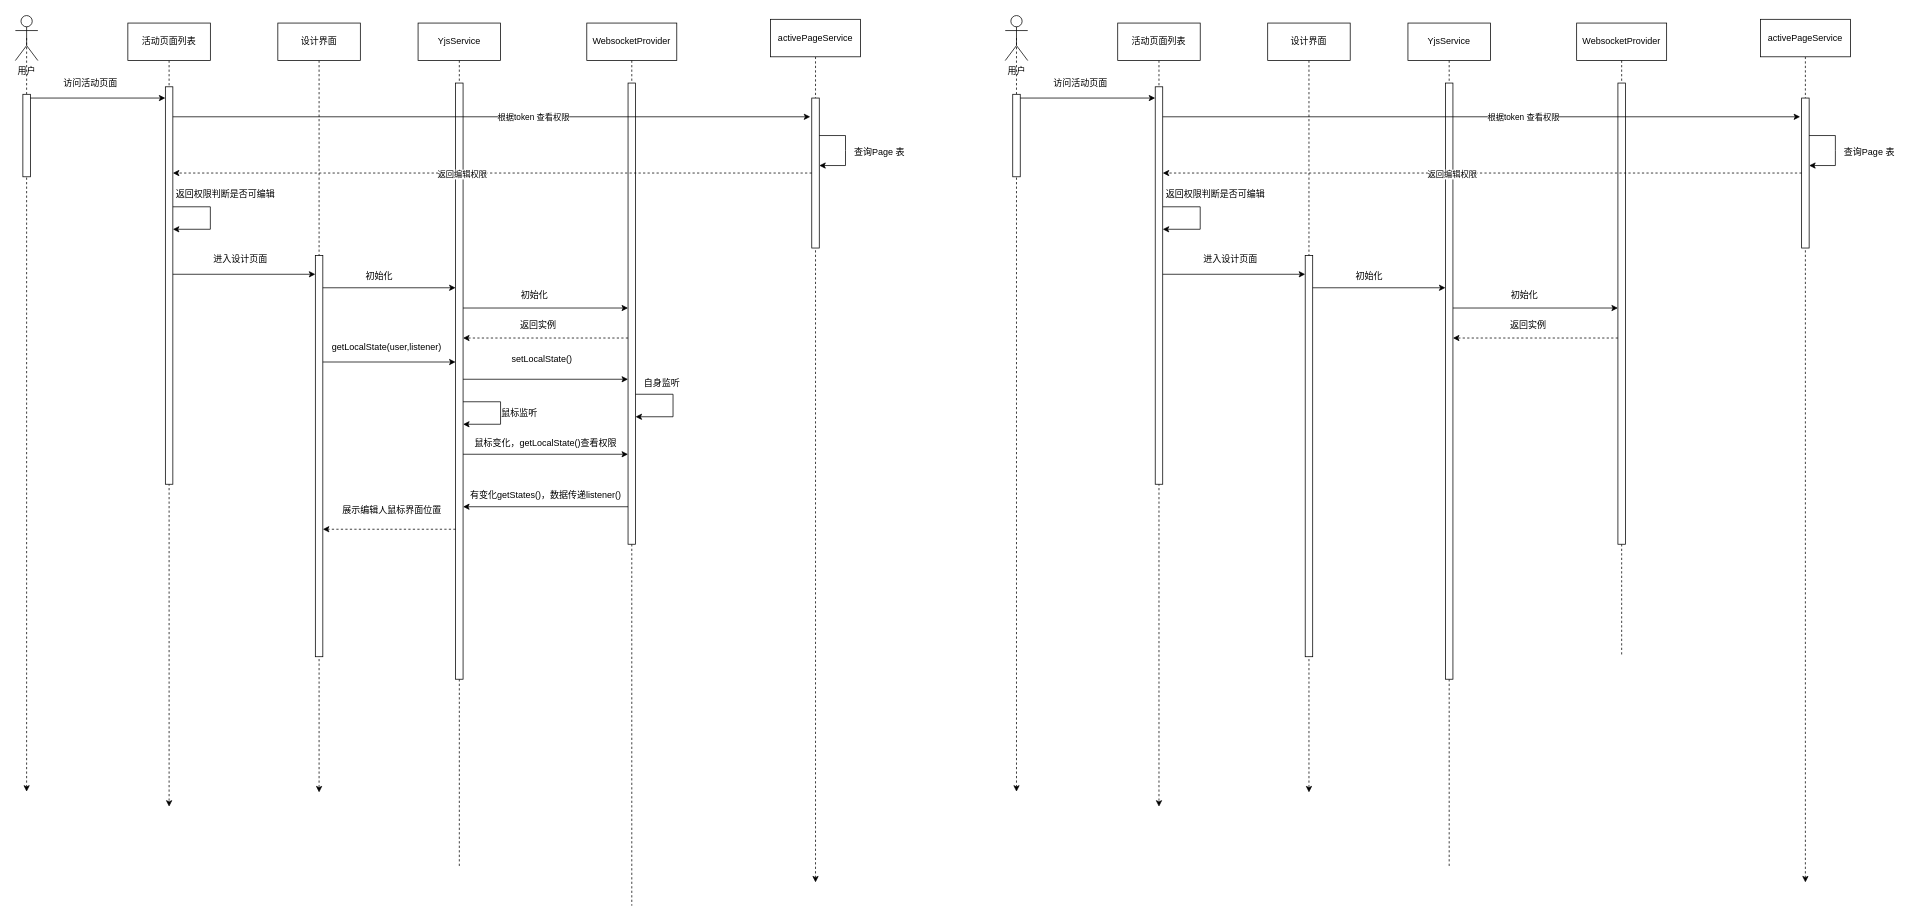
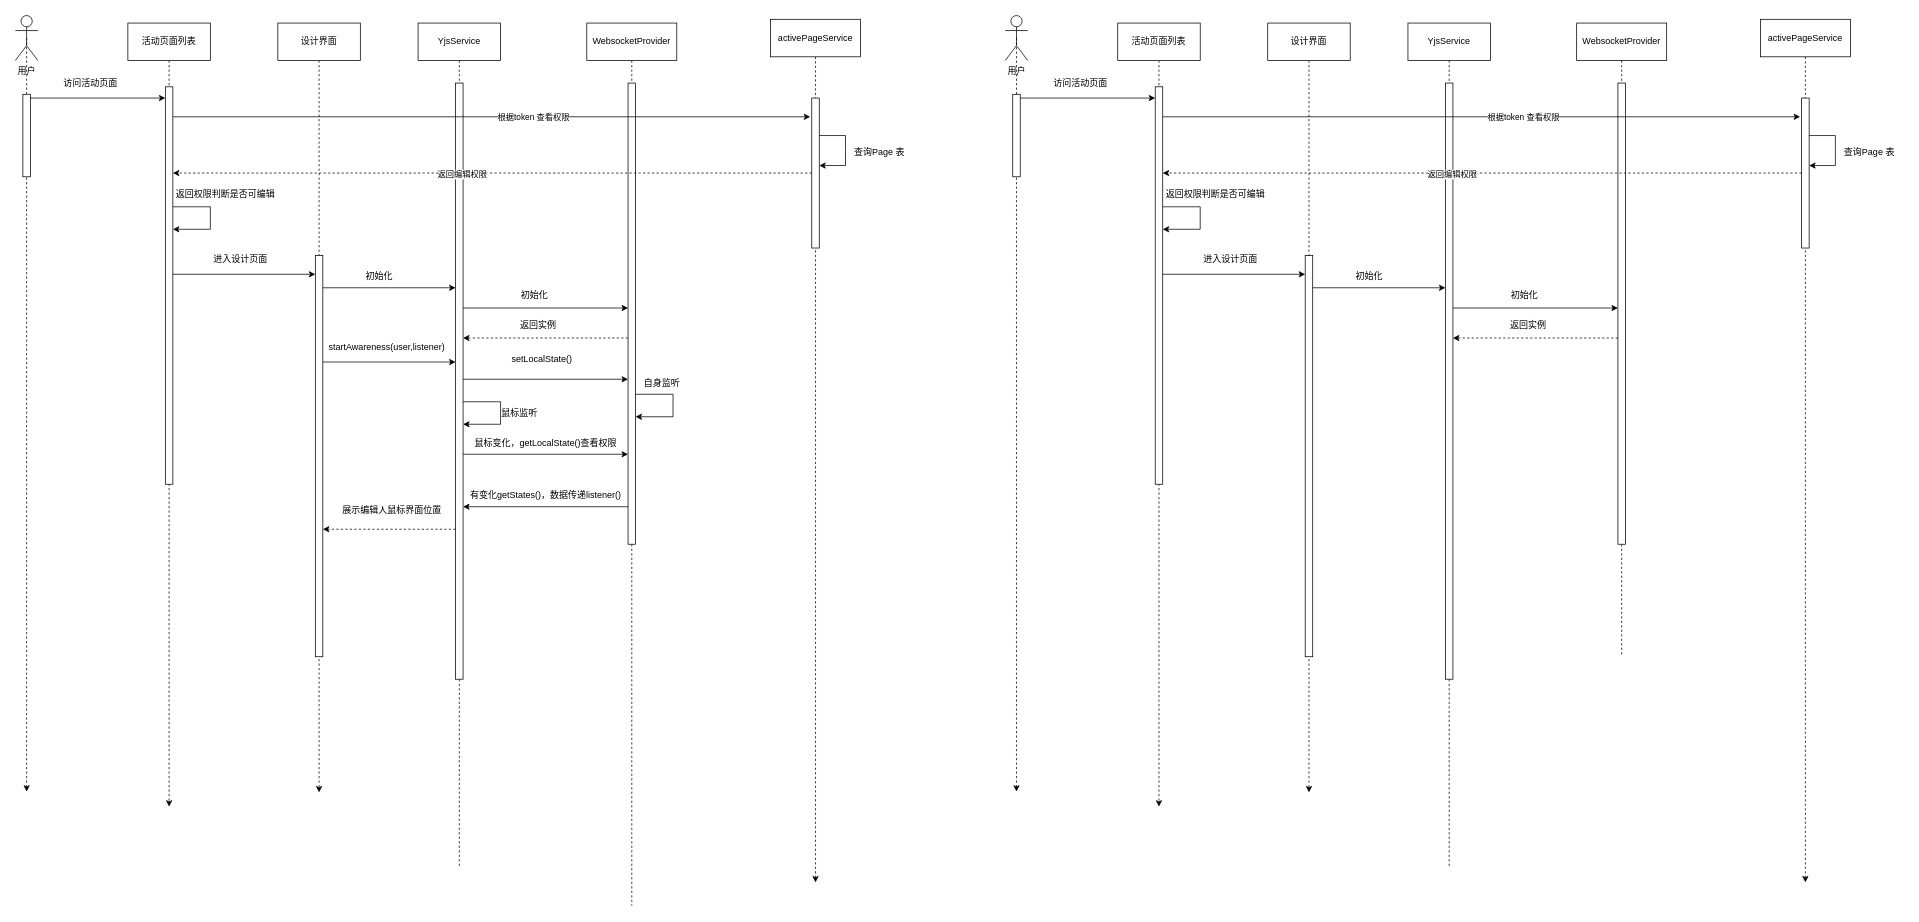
(387, 348) -> (387, 348)
